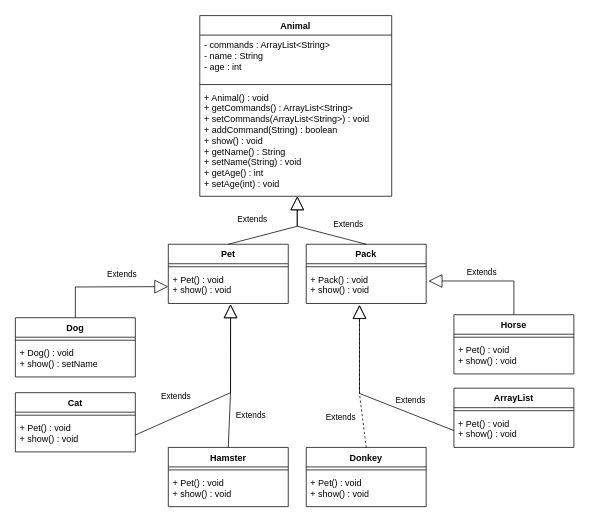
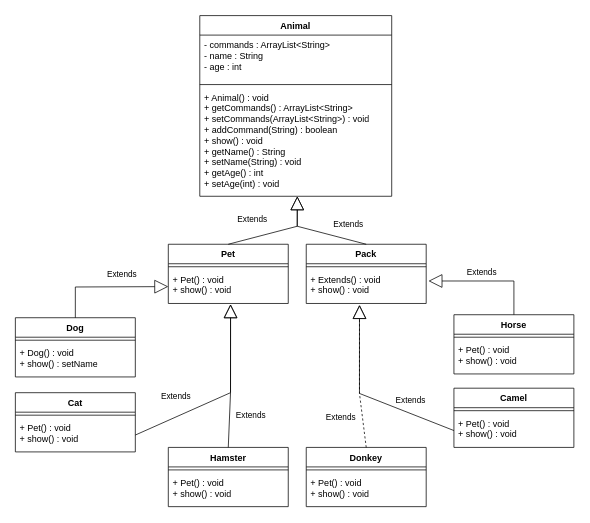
(343, 286) -> (350, 286)
(514, 399) -> (514, 399)
